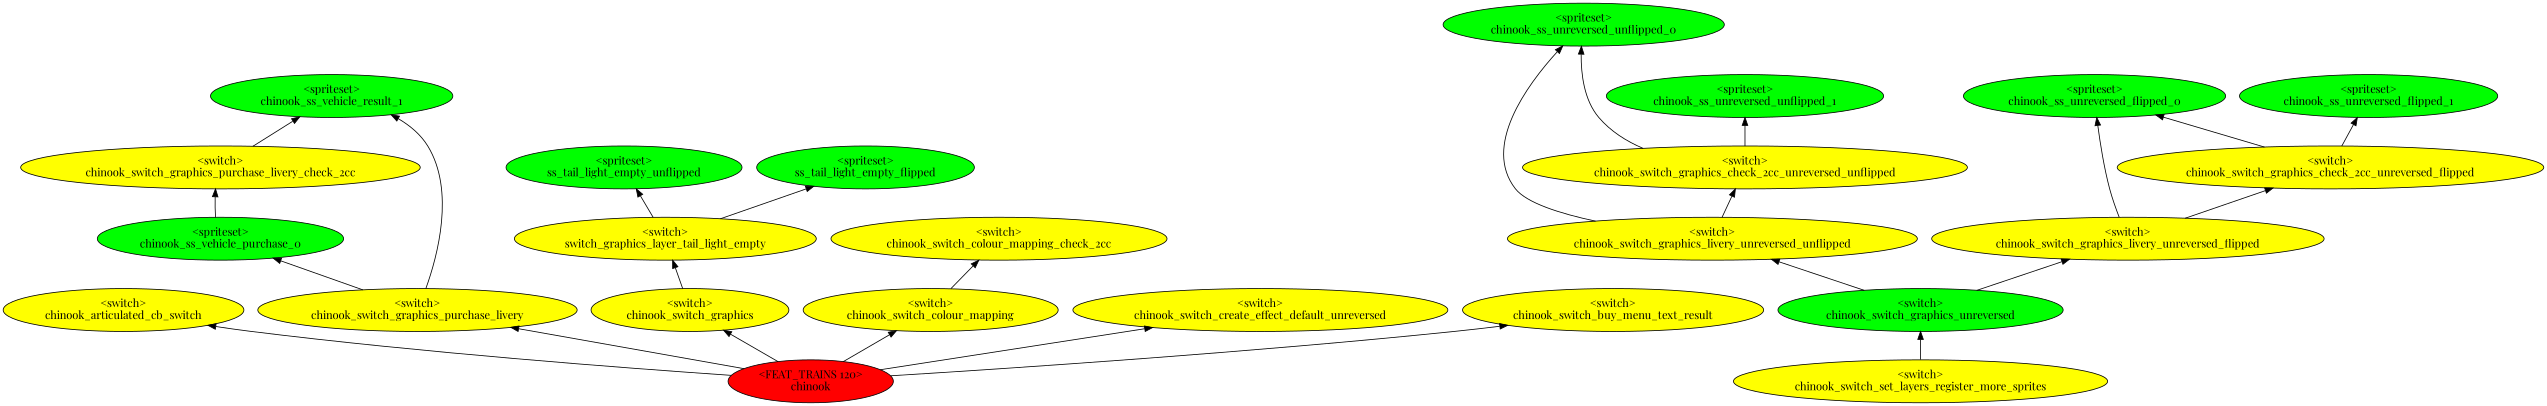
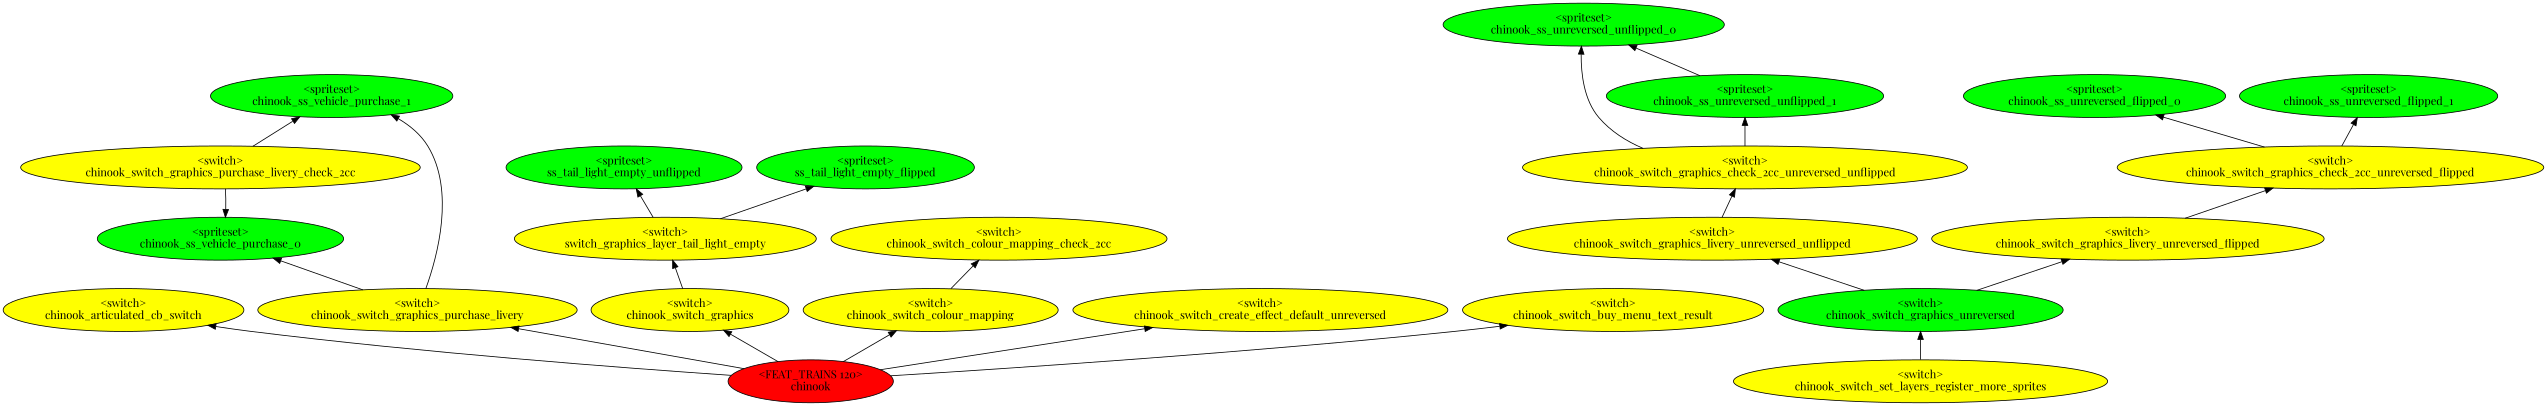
(332, 96) -> (332, 96)
(1504, 157) -> (1668, 62)
(2106, 172) -> none
(215, 207) -> (226, 199)
